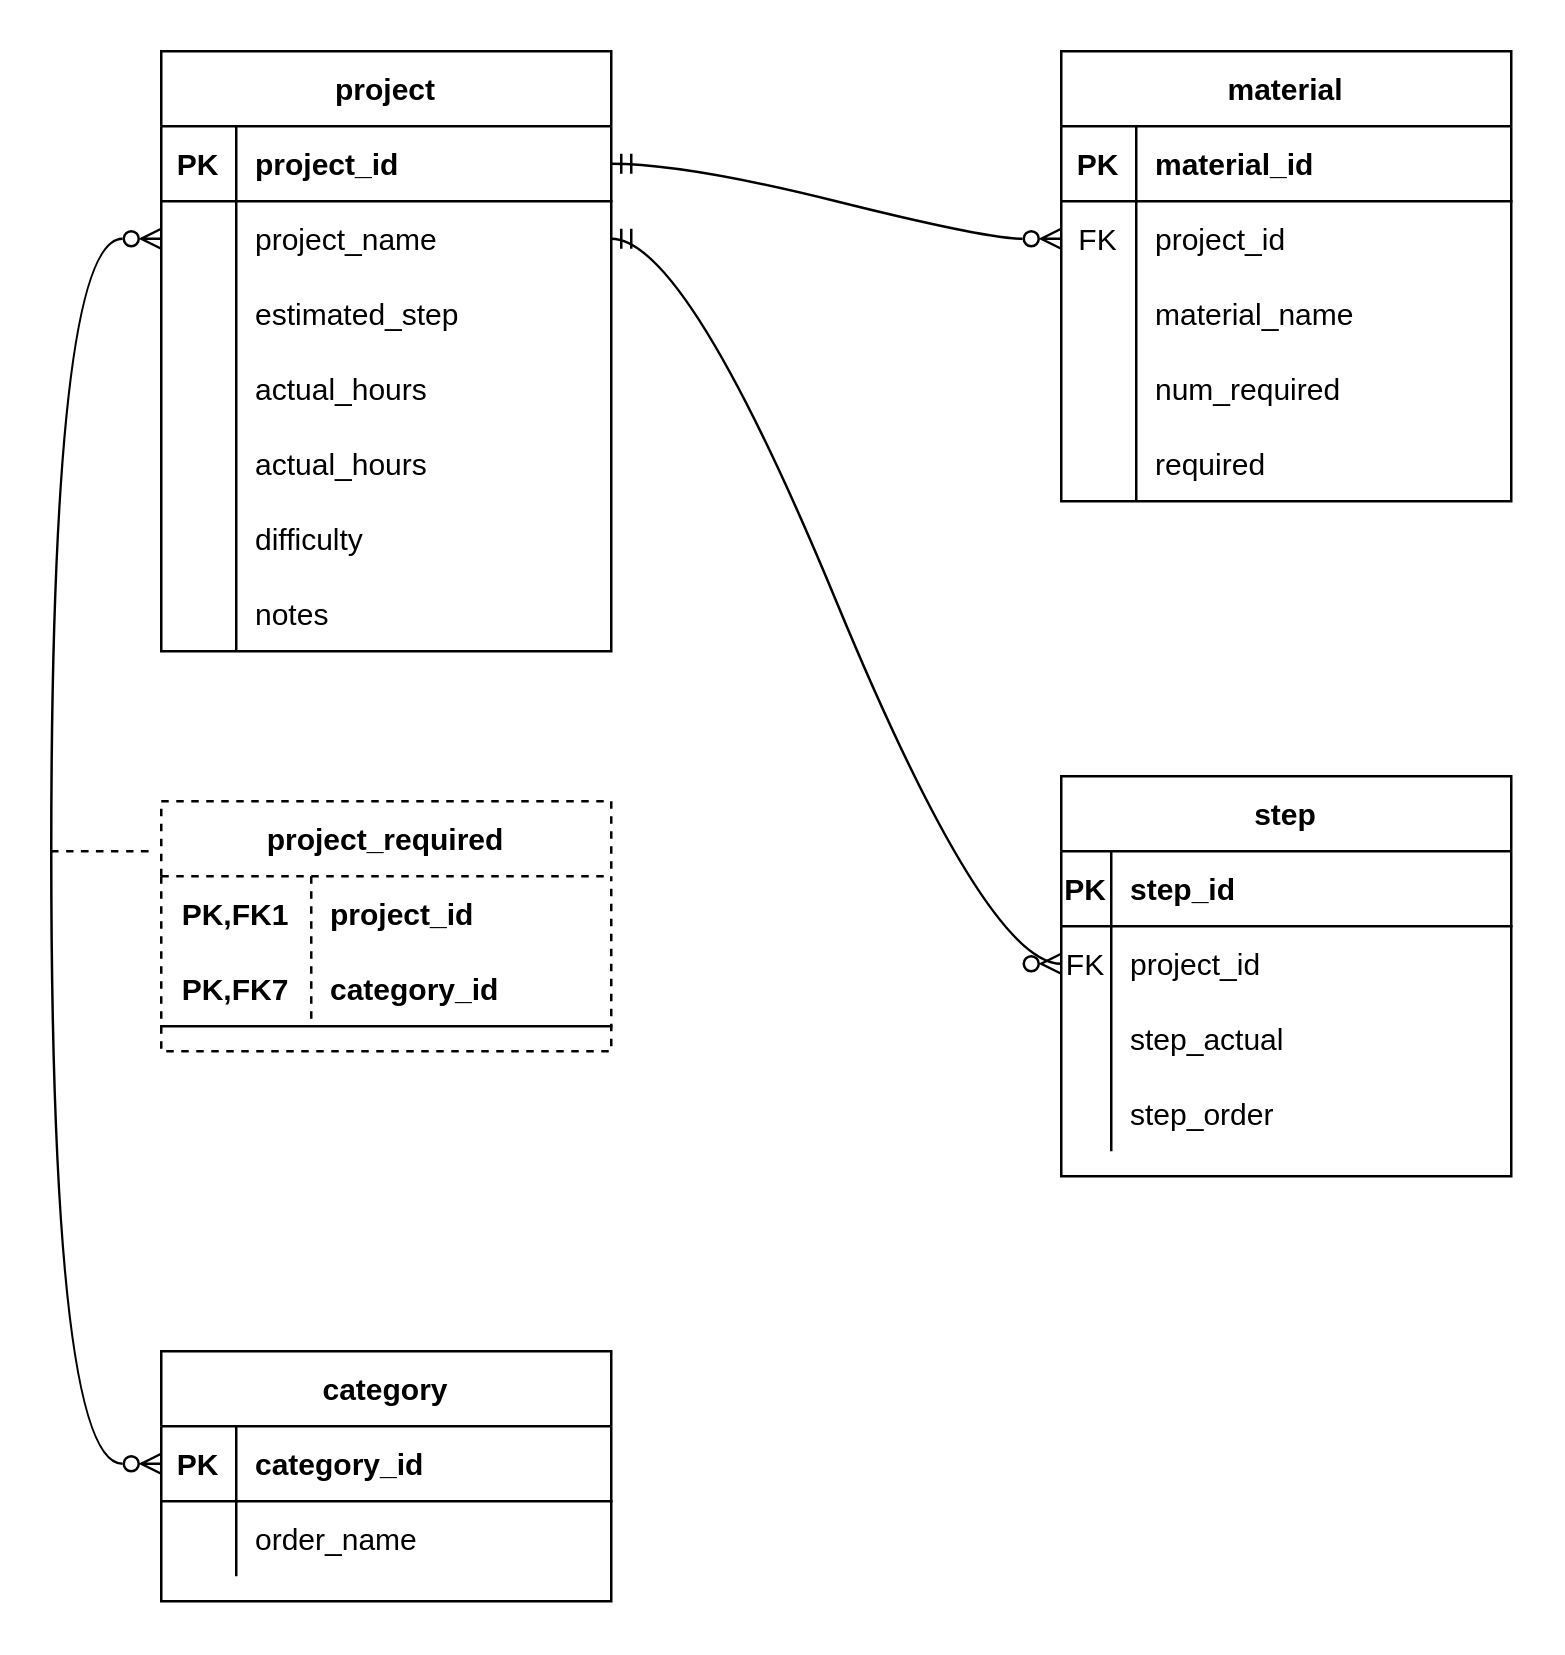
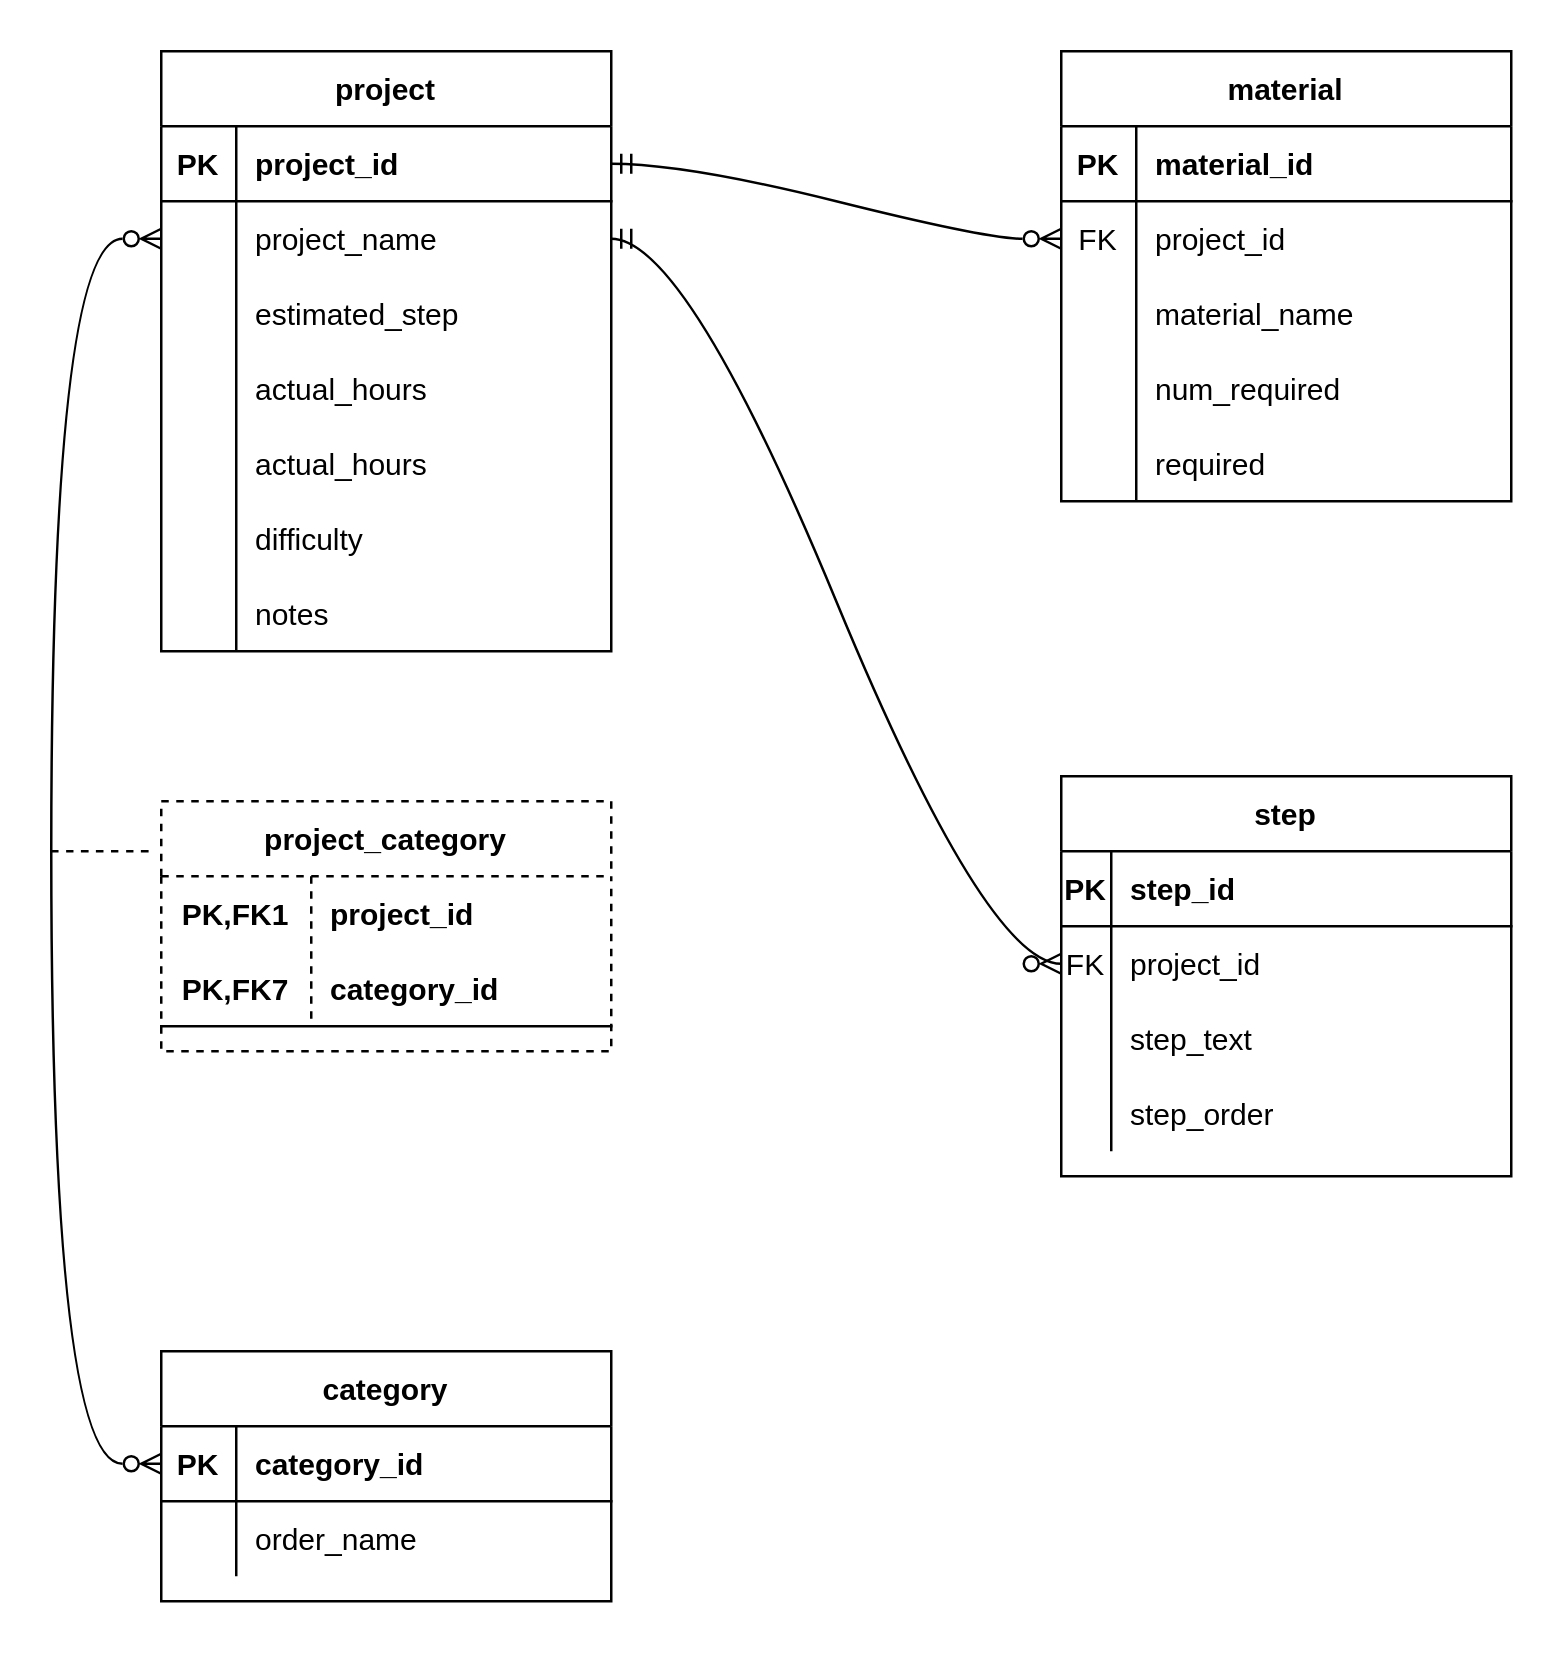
(385, 840) -> (385, 840)
(1219, 1040) -> (1206, 1040)
